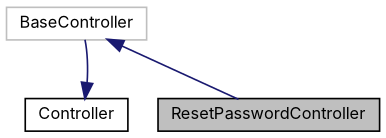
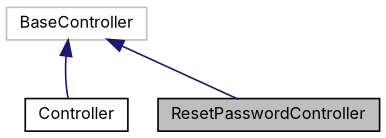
(87, 61) -> (66, 78)
